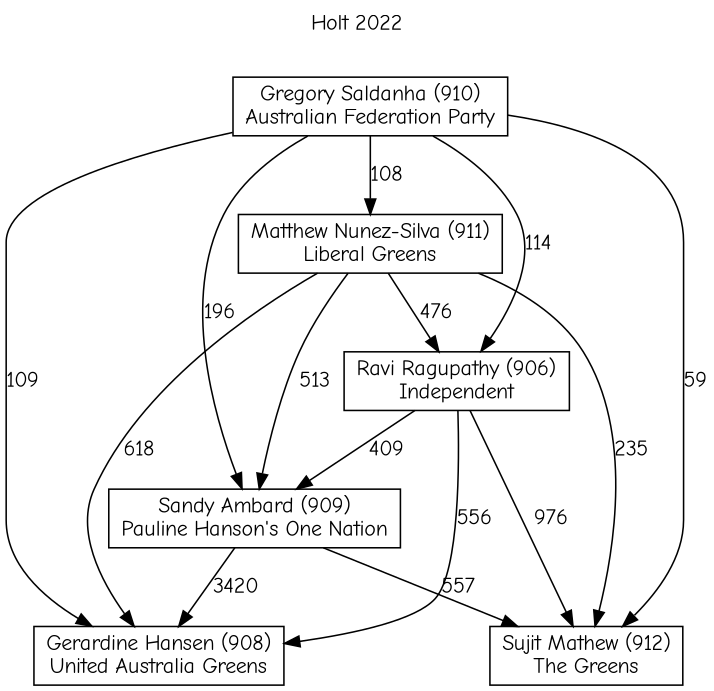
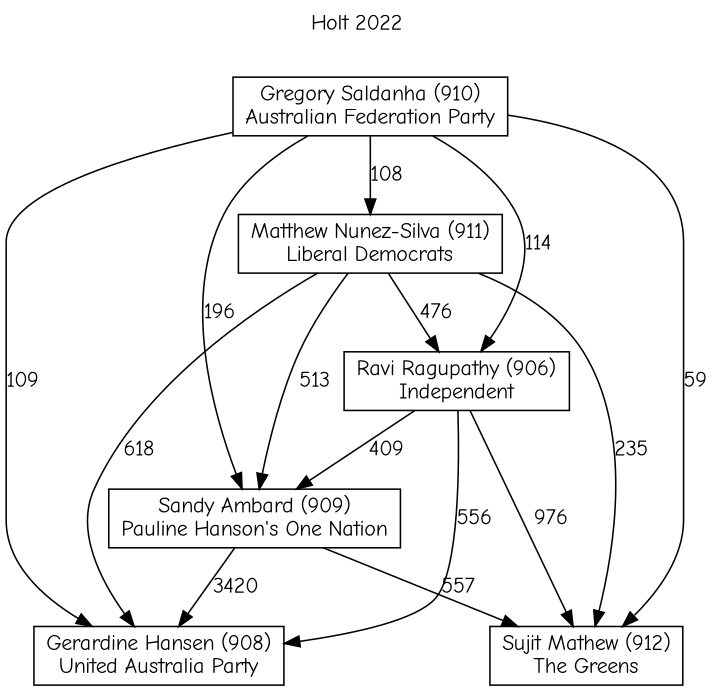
(370, 244) -> (370, 244)
(159, 656) -> (159, 656)
